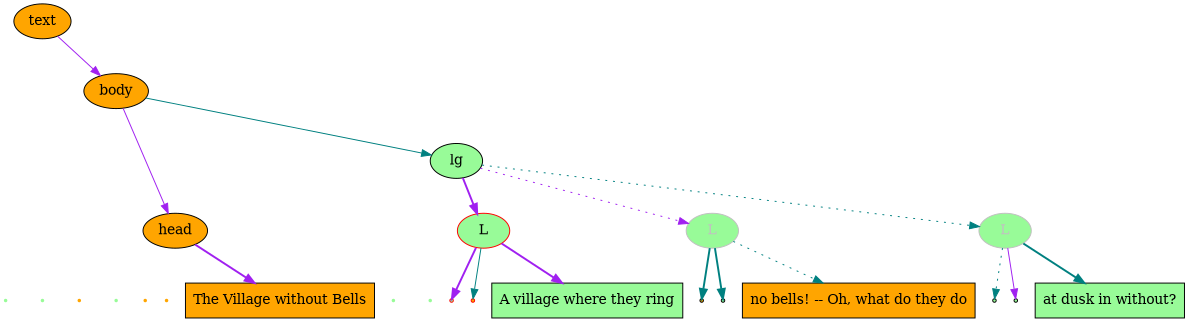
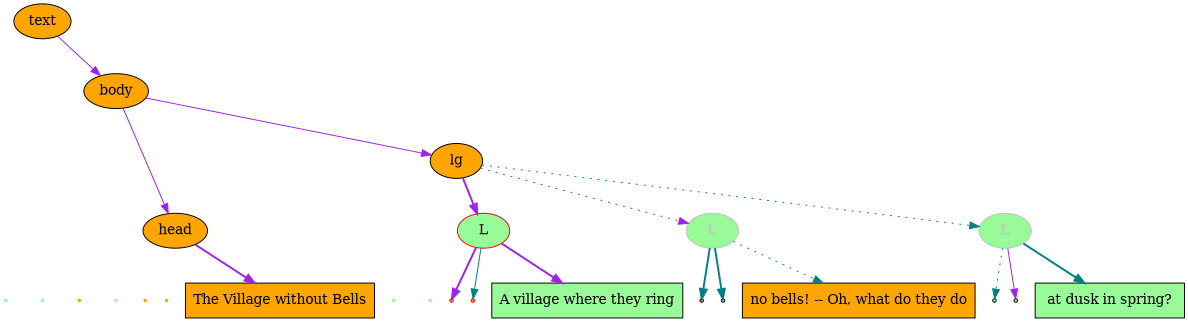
(284, 126) -> (284, 126)
(456, 161) -> (456, 161)
(1110, 301) -> (1110, 301)
